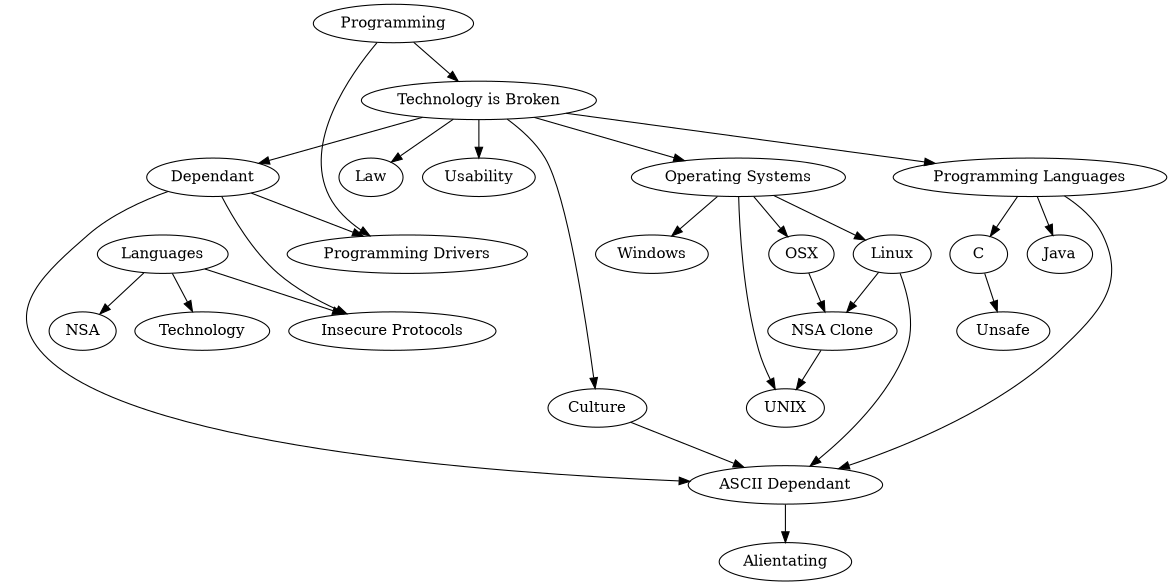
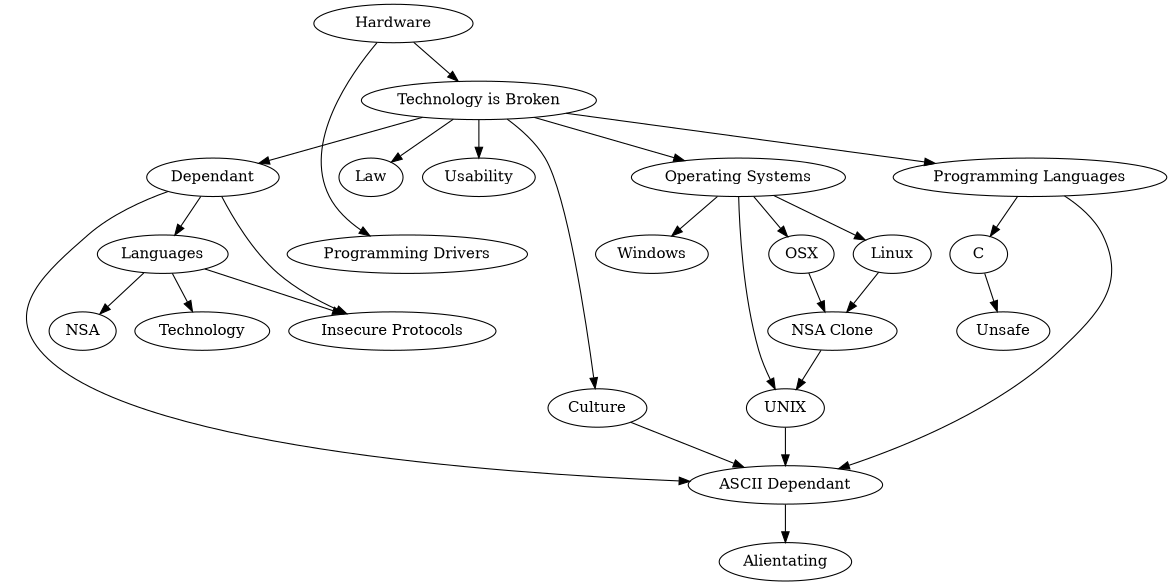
(393, 23) -> (393, 23)
(302, 213) -> (191, 211)
(1060, 254) -> none
(892, 378) -> (785, 441)
